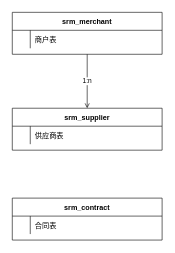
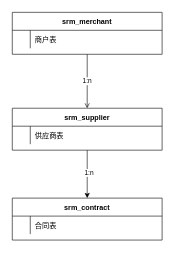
none -> (87, 172)
